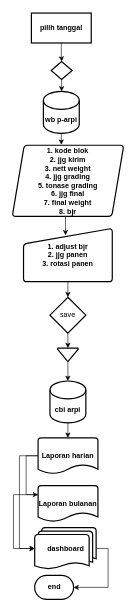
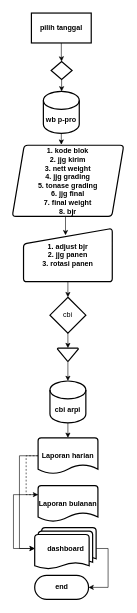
(62, 120) -> (62, 120)
(68, 315) -> (68, 315)
(26, 475) -> (26, 475)
(54, 588) -> (62, 588)
